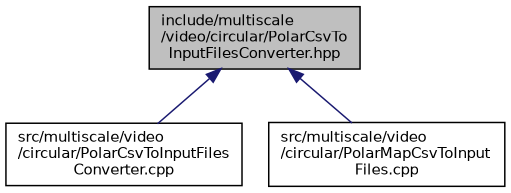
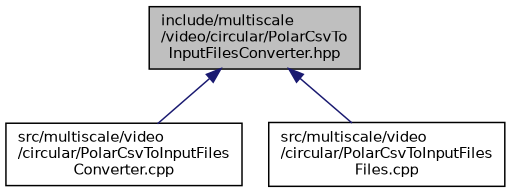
(387, 154) -> (387, 154)
